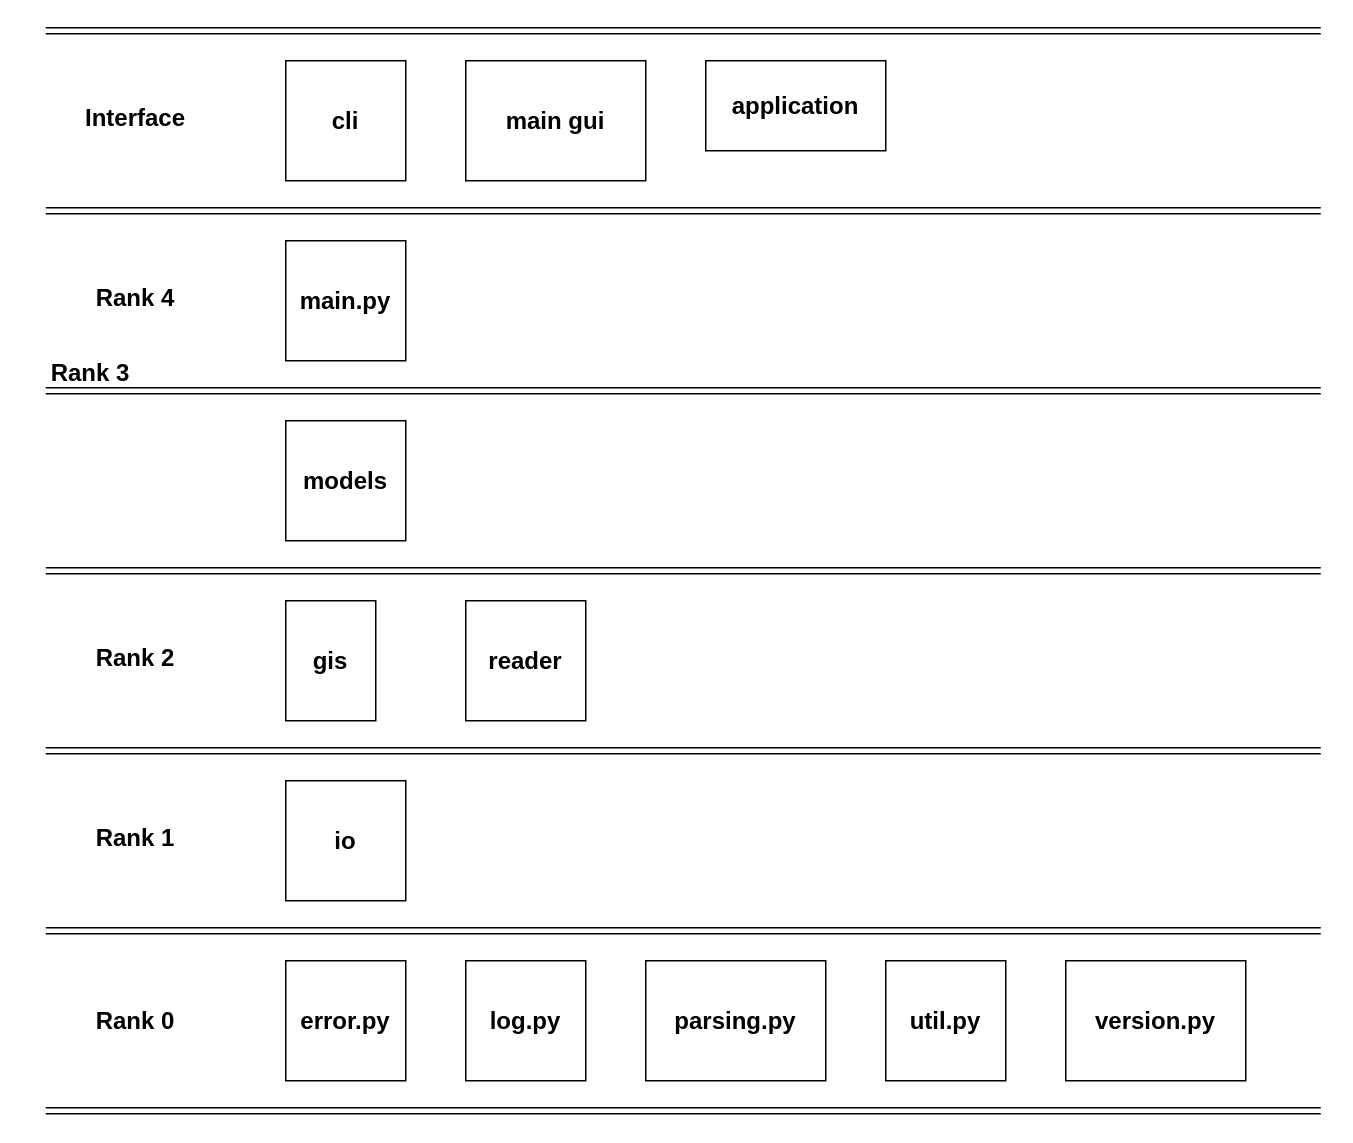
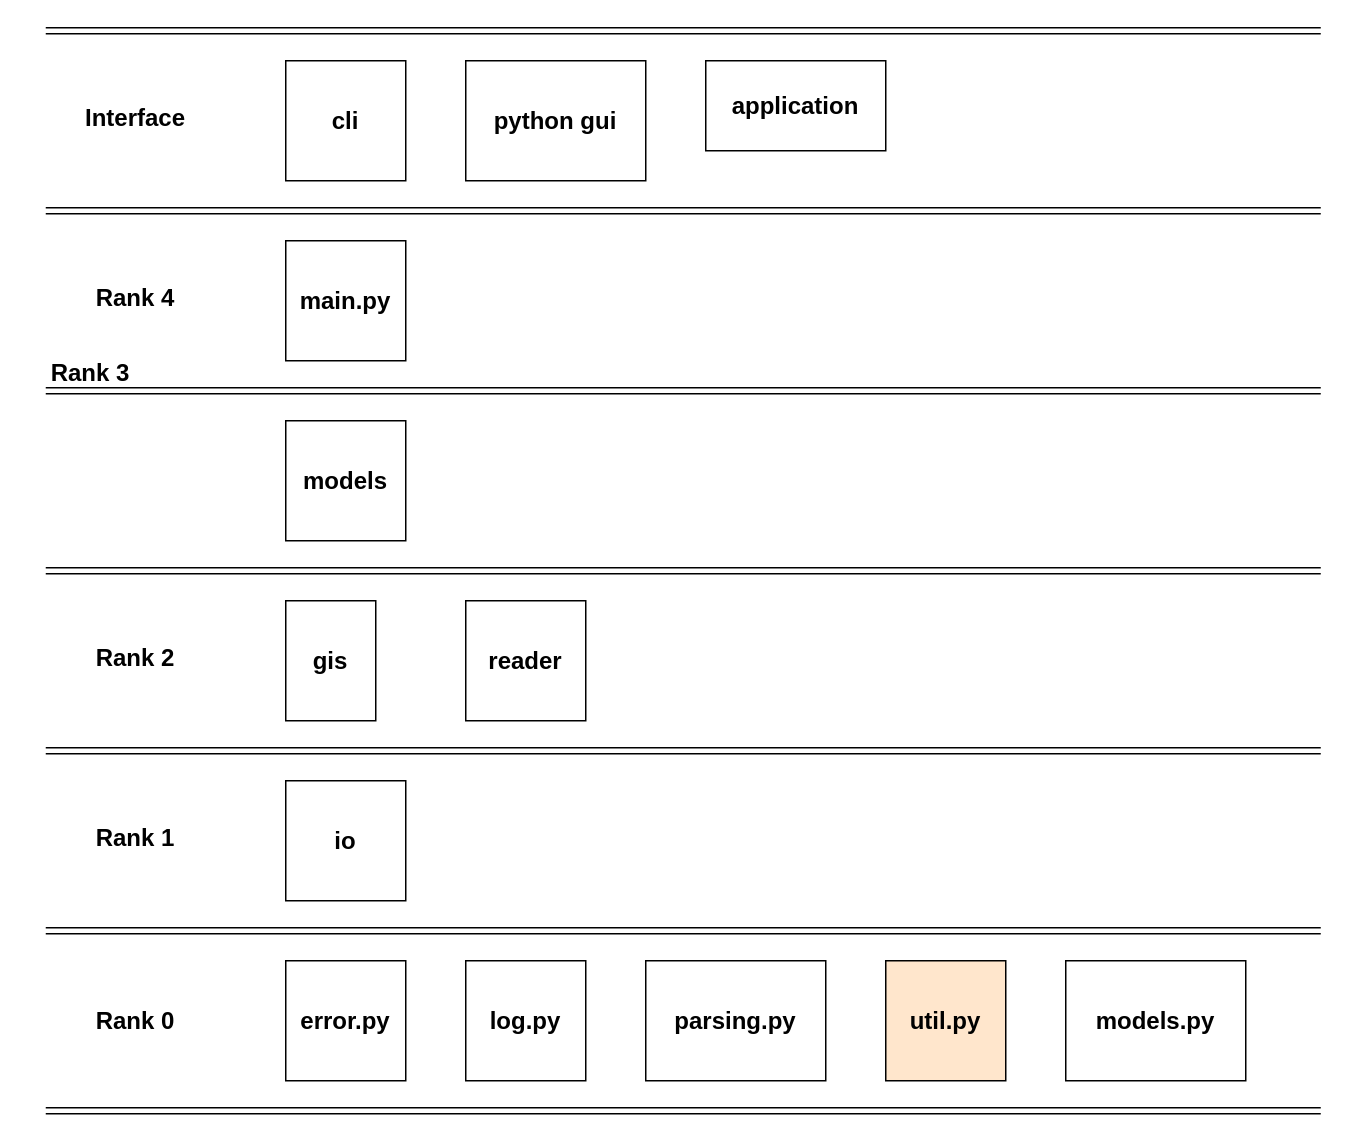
(556, 121) -> (556, 121)
(946, 1021) -> (946, 1021)
(1156, 1021) -> (1156, 1021)
